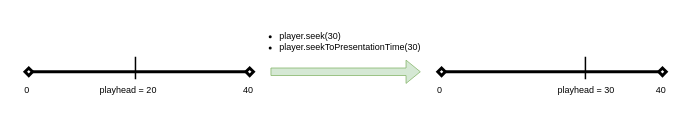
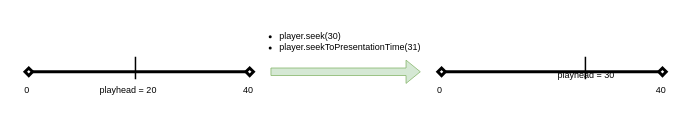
(328, 42) -> (328, 42)
(585, 90) -> (585, 75)
